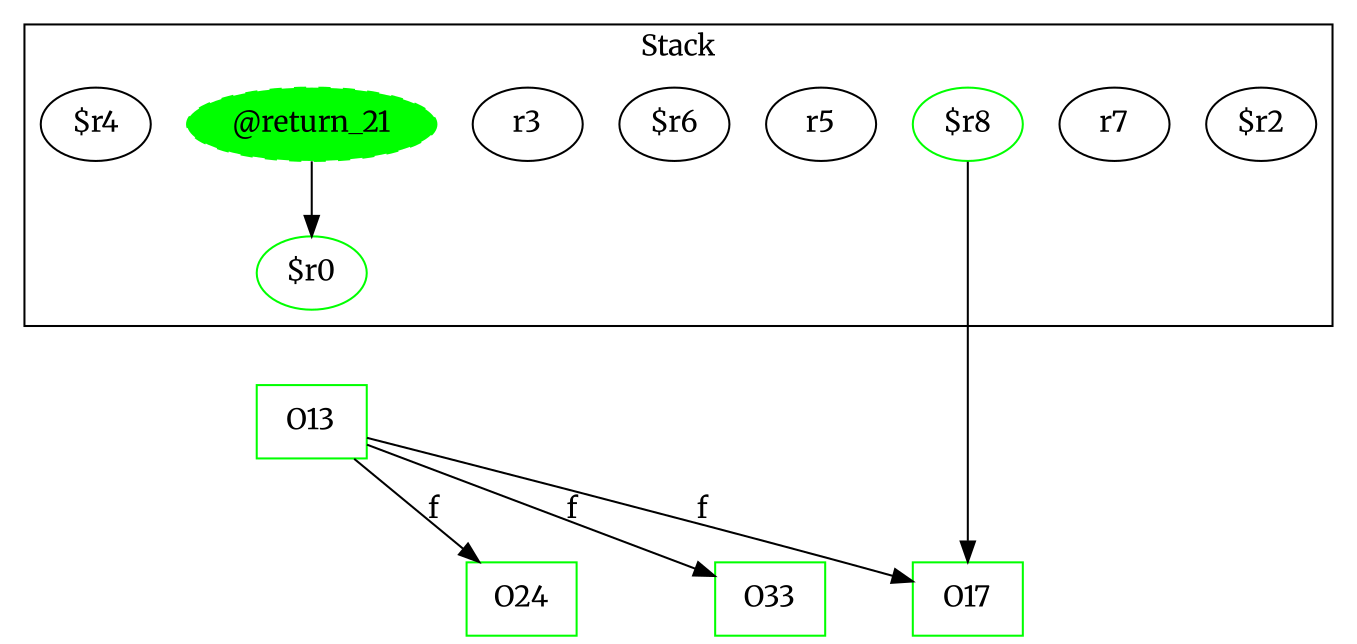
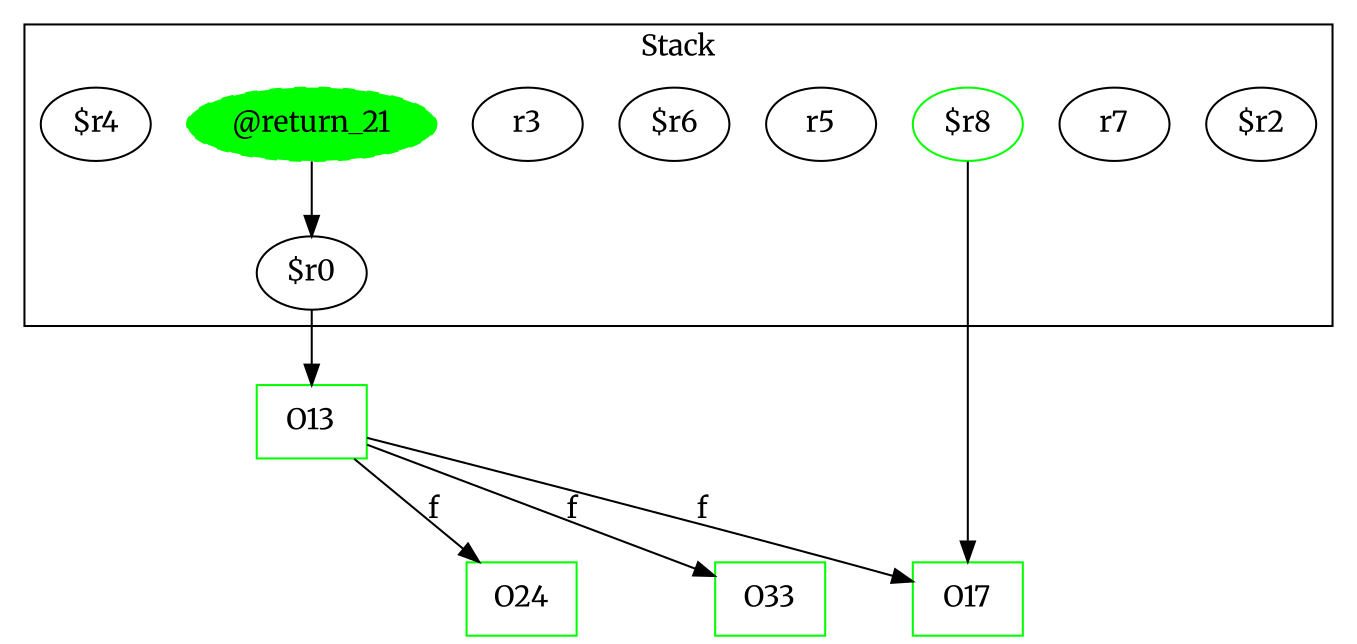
(312, 273) -> (312, 273)
none -> (312, 339)
